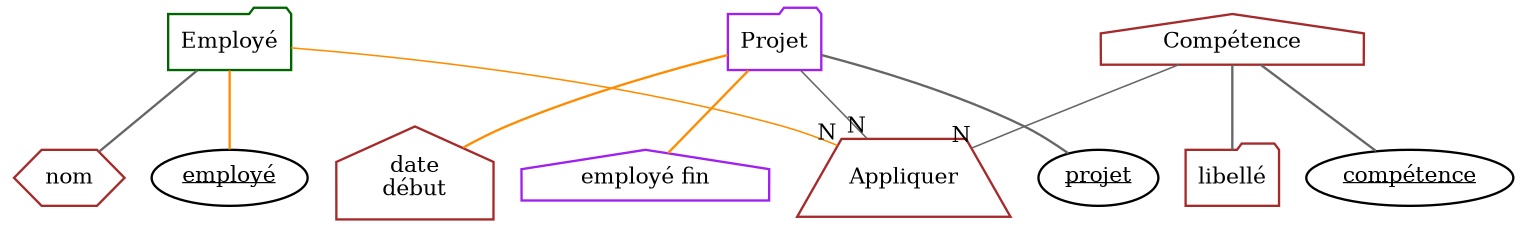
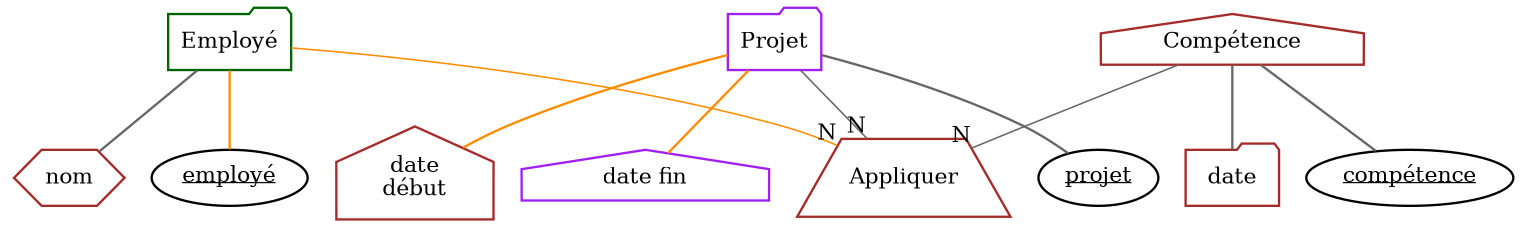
(645, 178) -> (645, 178)
(1232, 178) -> (1232, 178)
